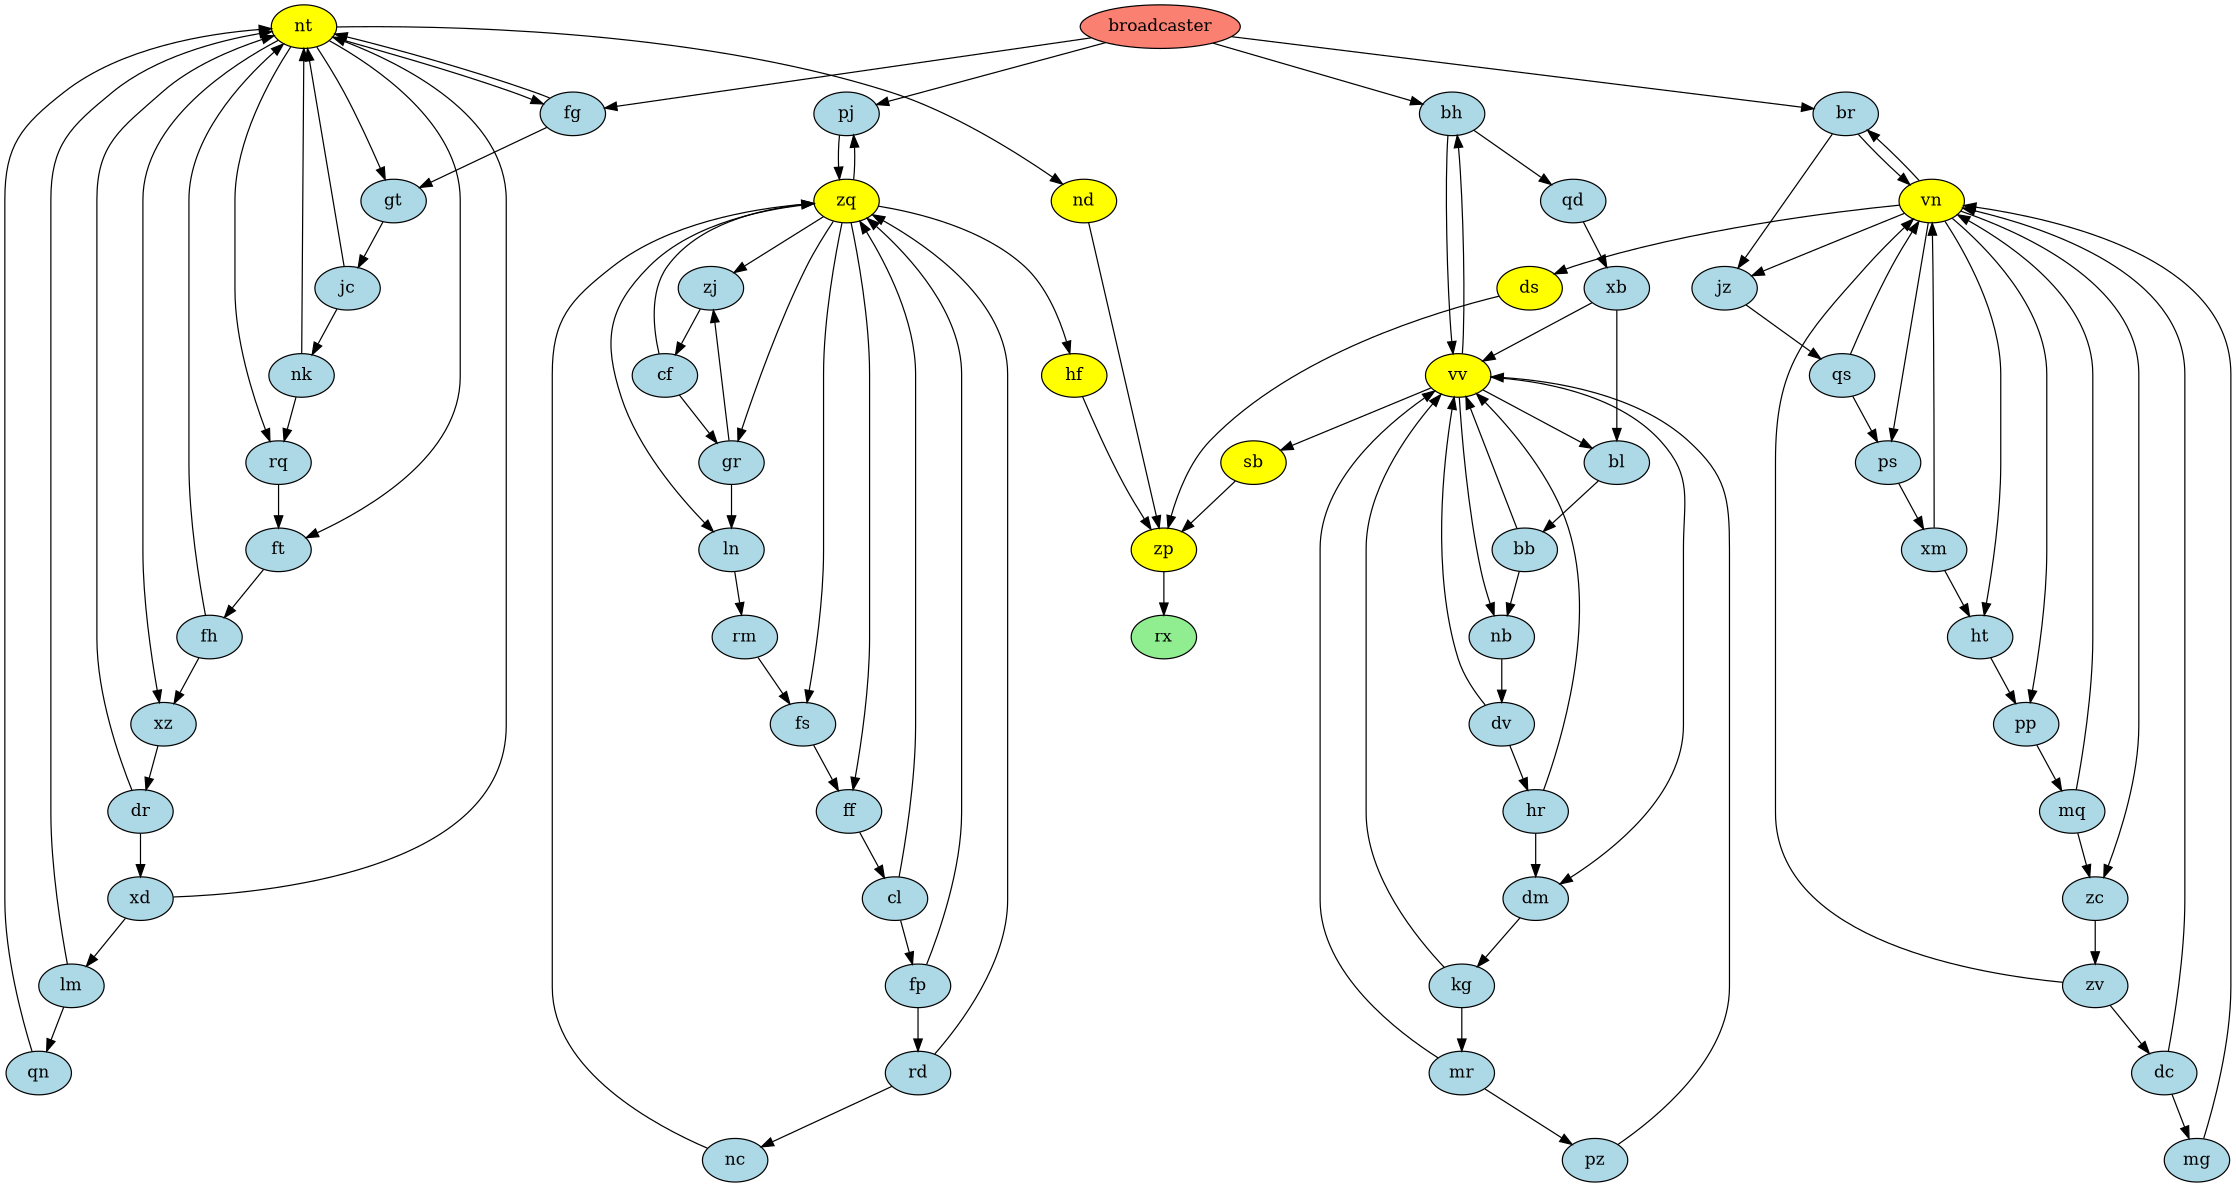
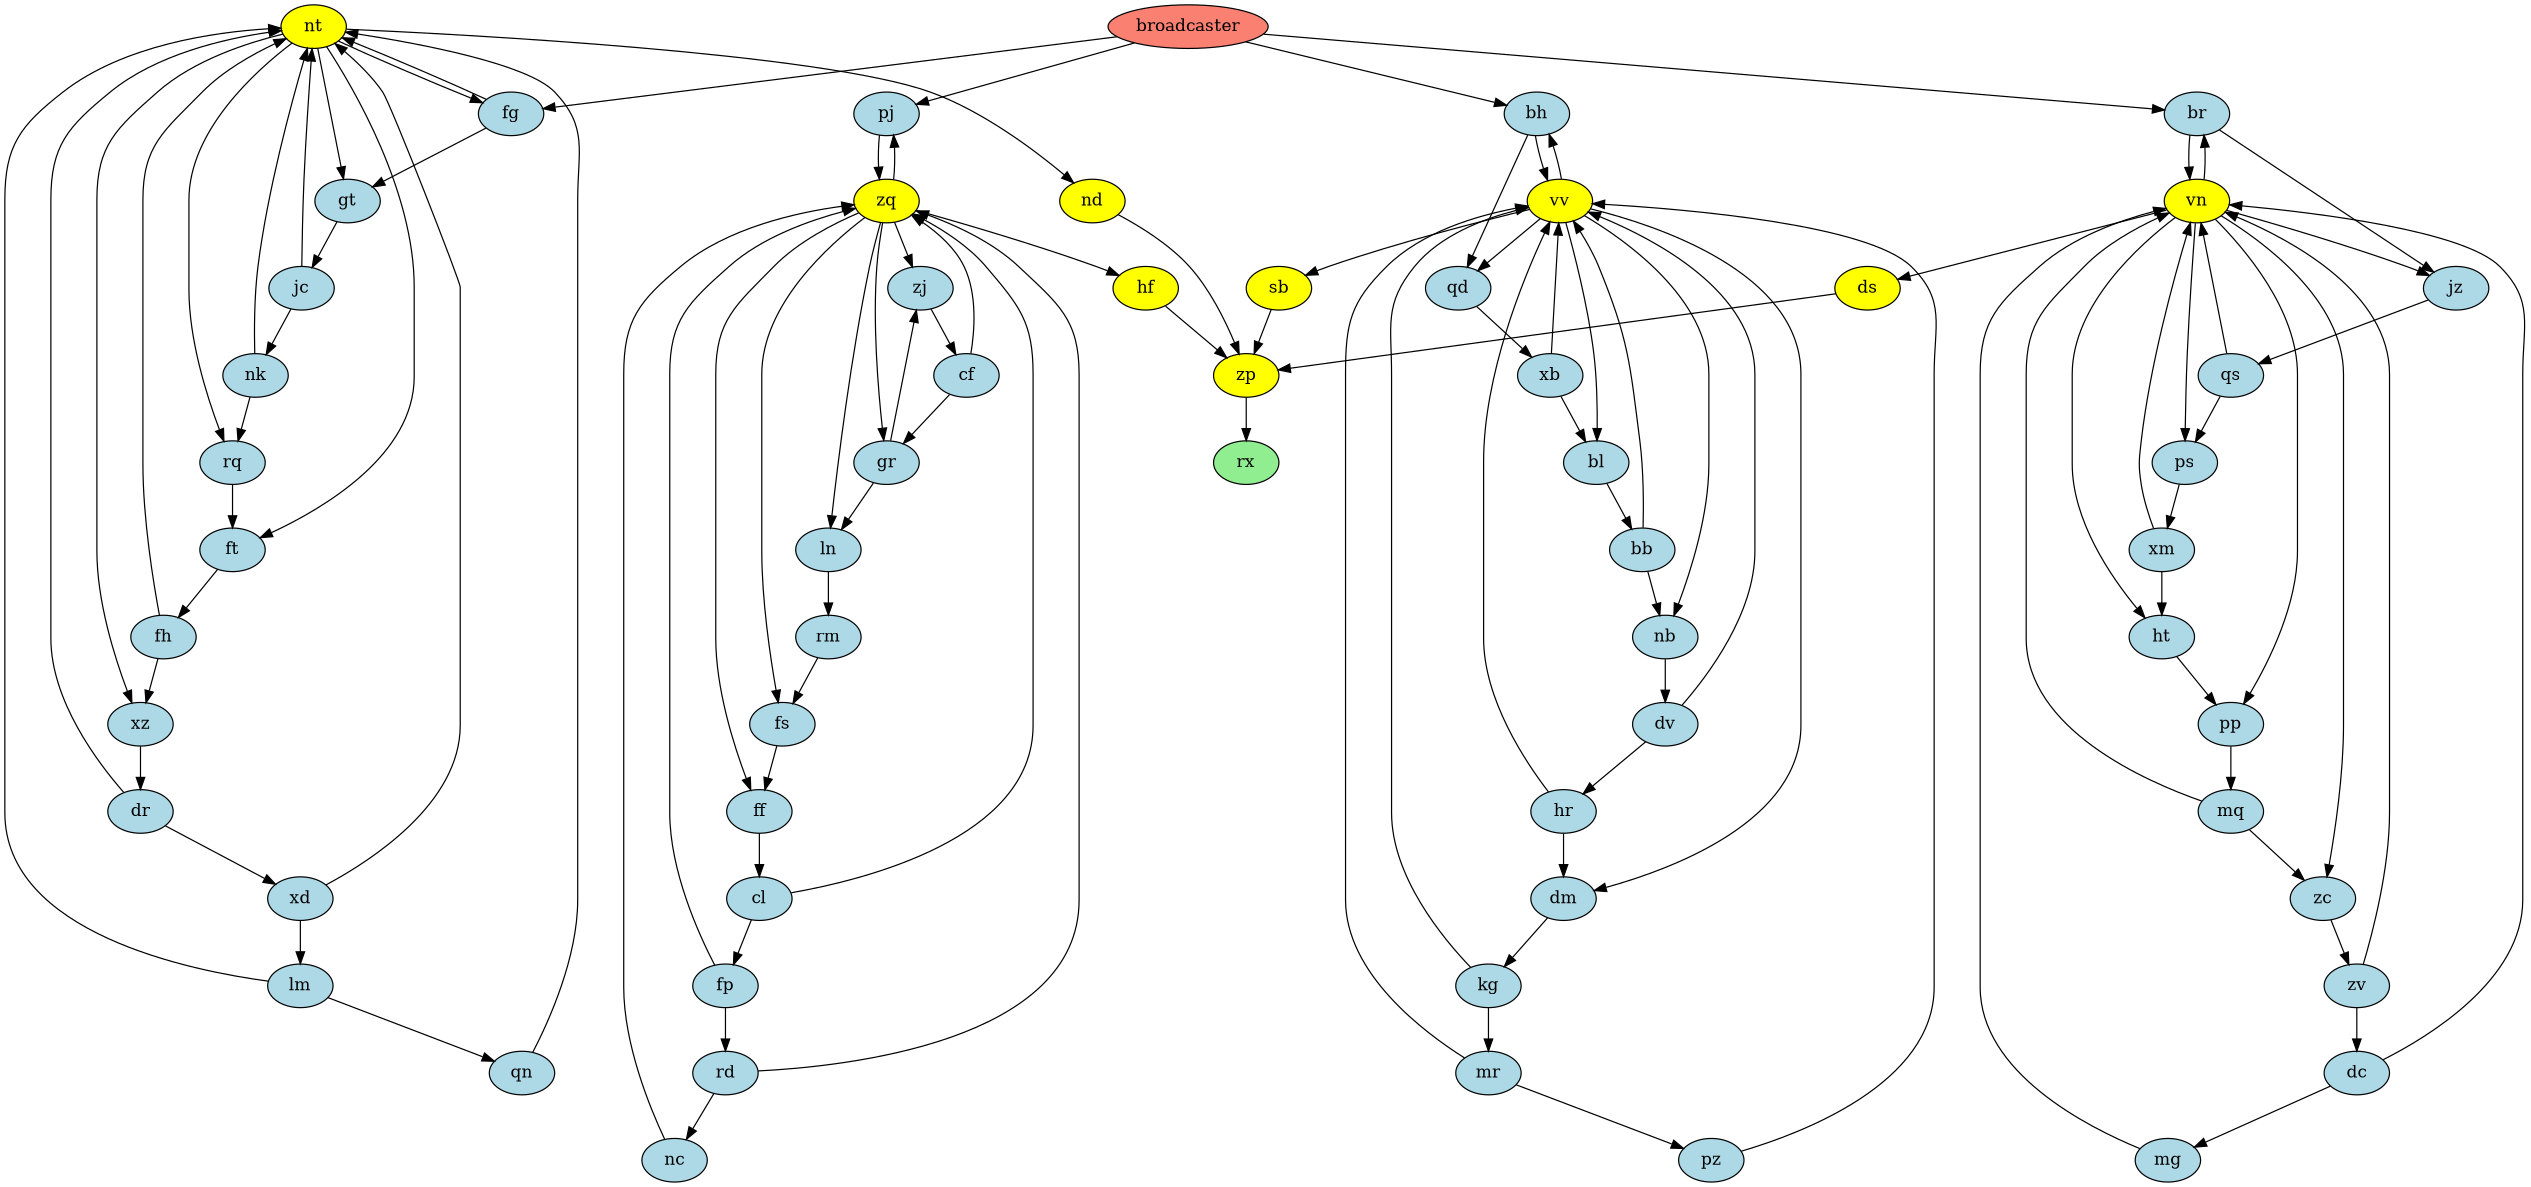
none -> (1514, 241)
